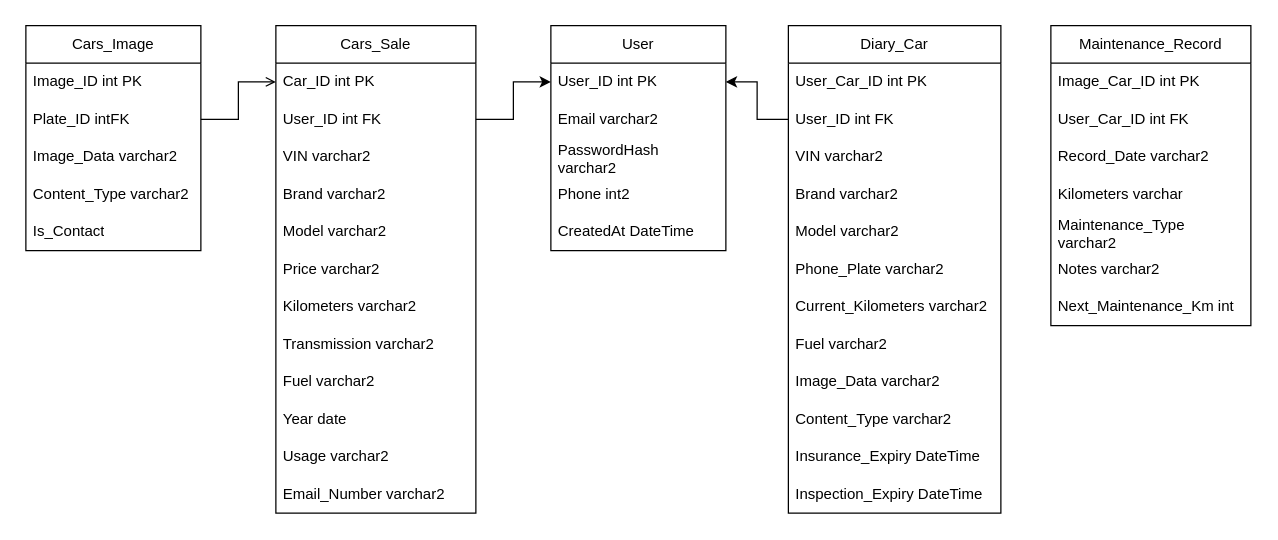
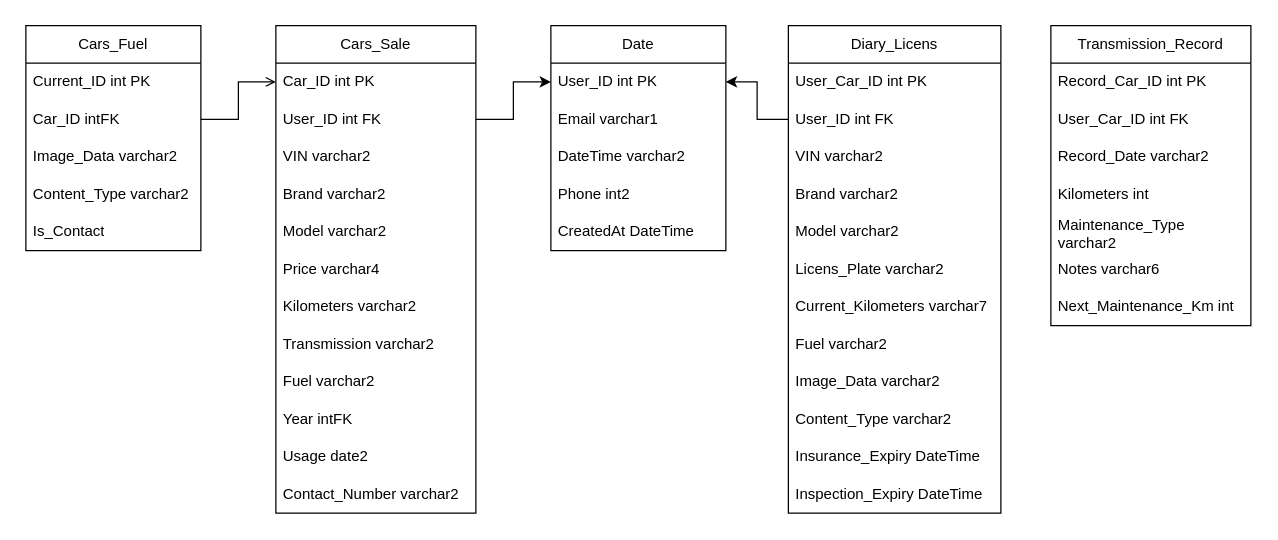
(113, 44) -> (113, 44)
(638, 44) -> (638, 44)
(894, 44) -> (894, 44)
(1151, 44) -> (1151, 44)
(90, 82) -> (99, 82)
(1132, 82) -> (1136, 82)
(86, 119) -> (80, 119)
(611, 119) -> (611, 119)
(639, 157) -> (626, 157)
(1128, 194) -> (1109, 194)
(338, 269) -> (338, 269)
(876, 269) -> (878, 269)
(1115, 269) -> (1115, 269)
(896, 307) -> (896, 307)
(319, 419) -> (321, 419)
(340, 457) -> (327, 457)
(365, 494) -> (377, 494)
